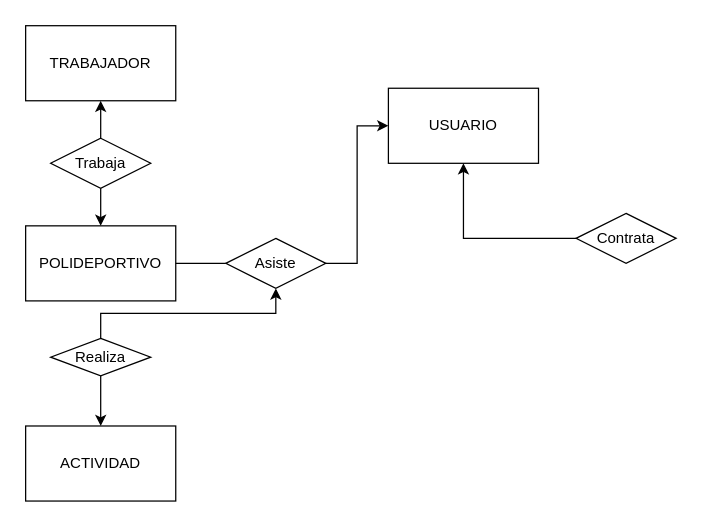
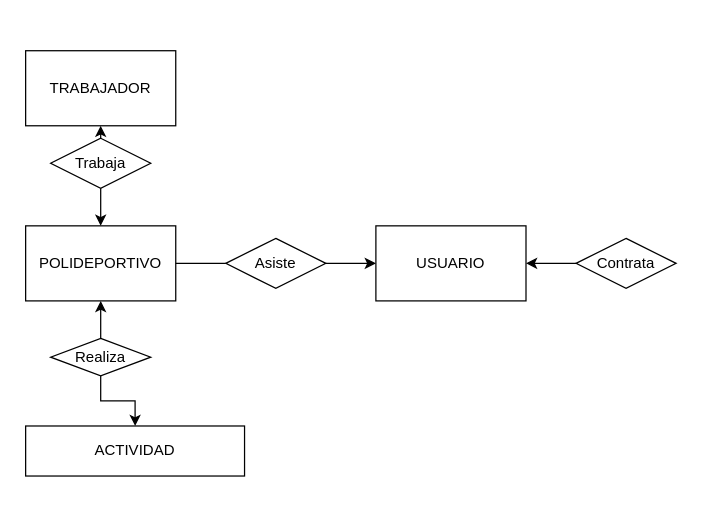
(101, 63) -> (101, 88)
(463, 126) -> (451, 263)
(626, 238) -> (626, 263)
(196, 313) -> (101, 312)
(101, 463) -> (135, 451)
